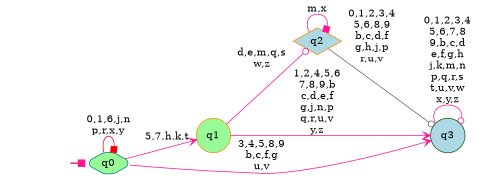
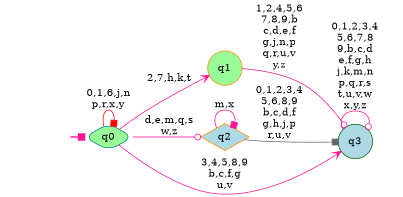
(379, 85) -> (287, 142)
(265, 89) -> (164, 137)
(327, 135) -> (299, 82)
(167, 137) -> (169, 78)
